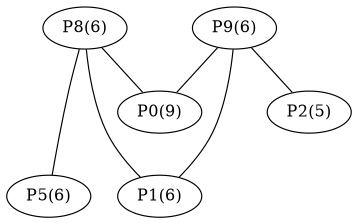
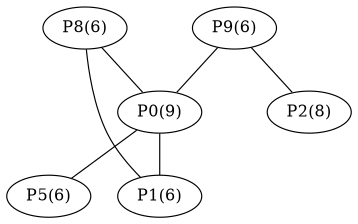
(64, 112) -> (104, 154)
(309, 112) -> (309, 112)
(218, 119) -> (160, 154)
